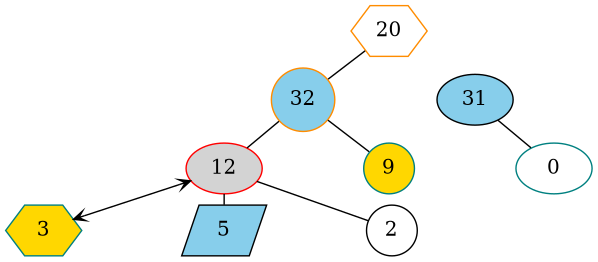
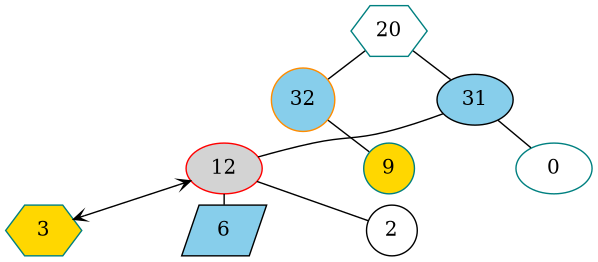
(389, 31) -> (389, 31)
none -> (432, 65)
(263, 135) -> (365, 136)
(224, 230) -> (224, 230)
